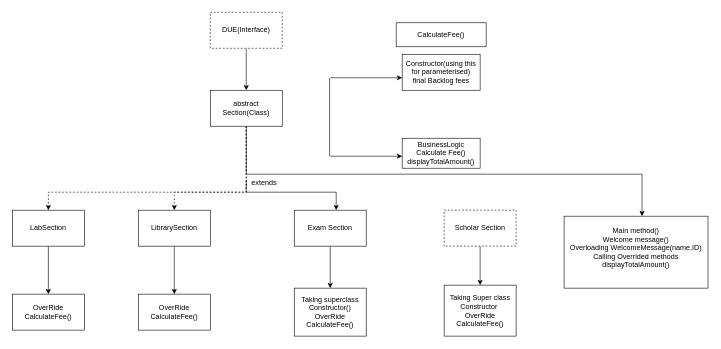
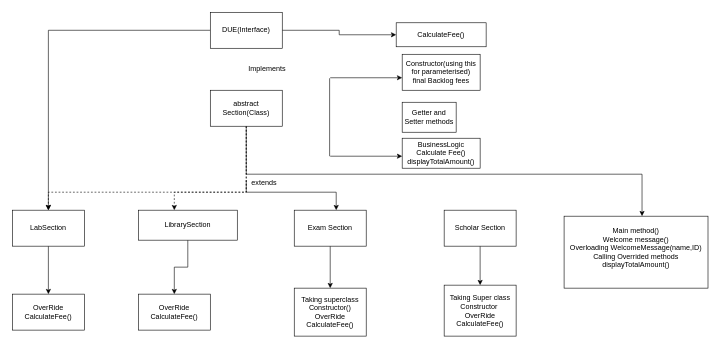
(246, 30) -> (246, 30)
none -> (339, 31)
none -> (267, 69)
(246, 84) -> (49, 30)
none -> (429, 117)
(174, 228) -> (188, 225)
(480, 228) -> (480, 228)
